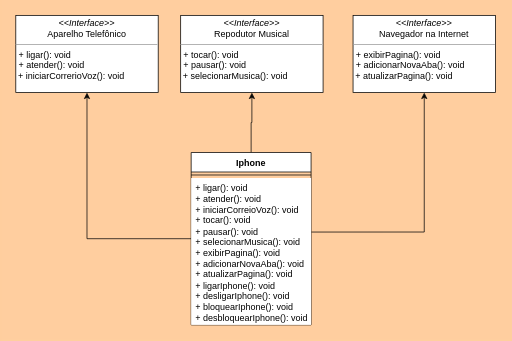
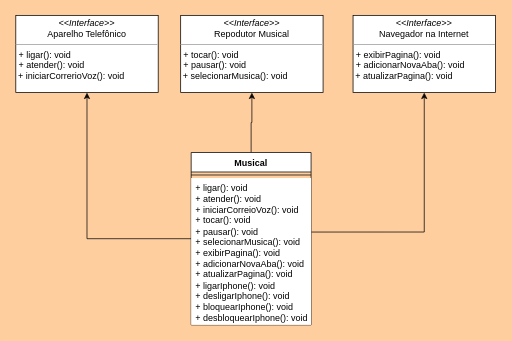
(251, 163) -> (251, 163)
